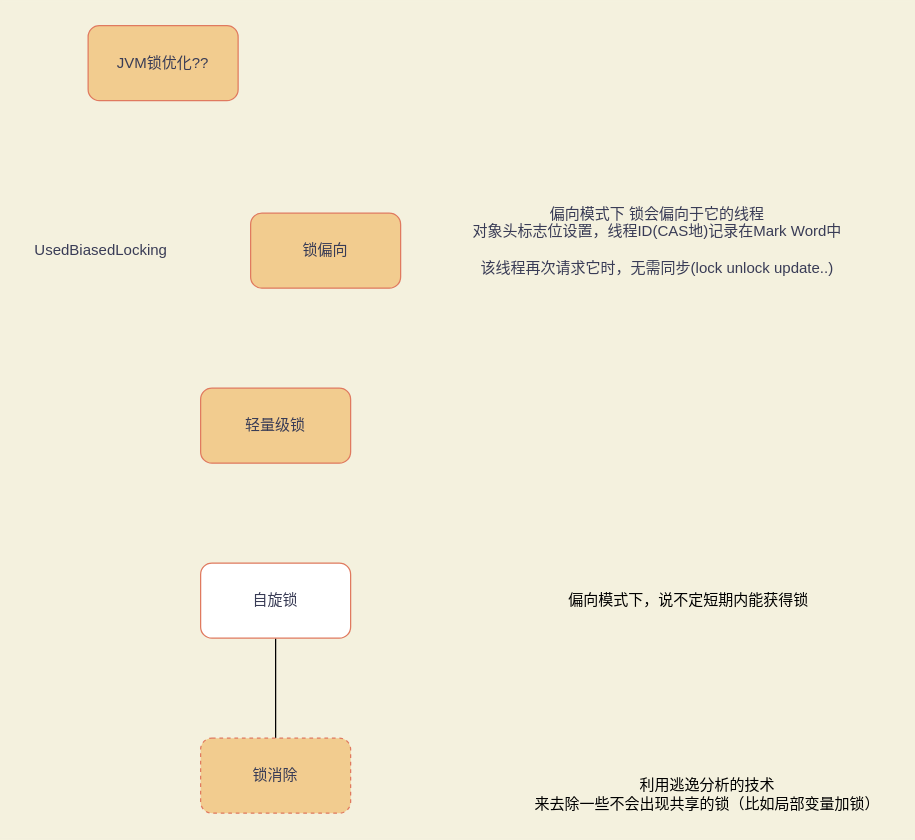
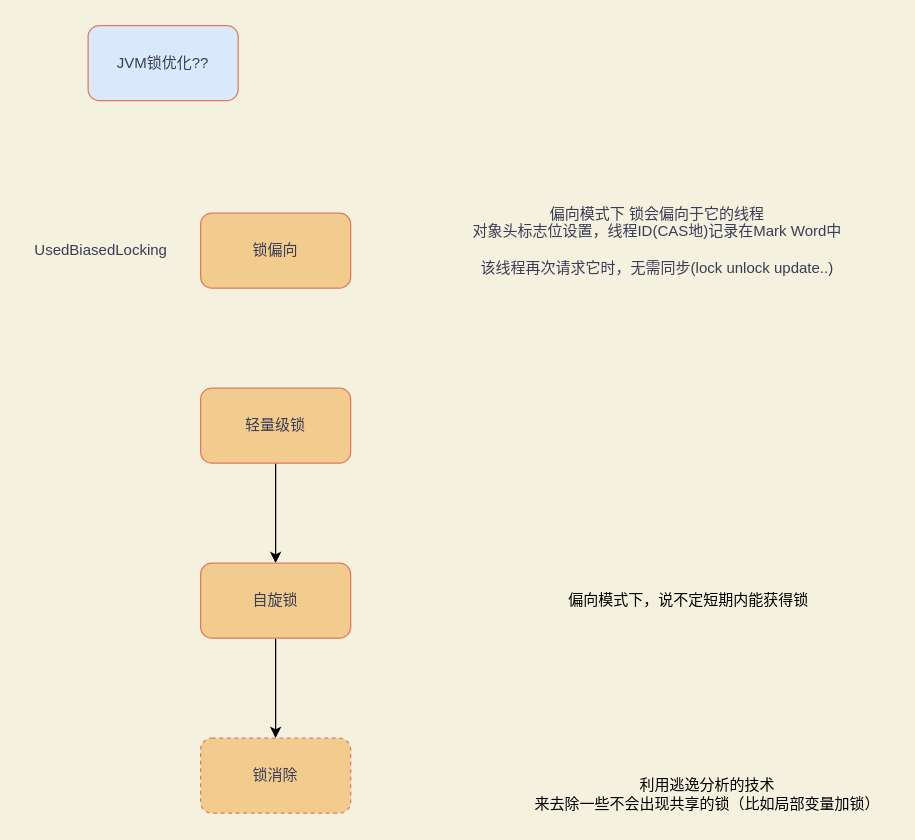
(163, 63) -> (163, 63)
(326, 251) -> (276, 251)
none -> (276, 509)
(276, 601) -> (276, 601)
(276, 731) -> (276, 728)
